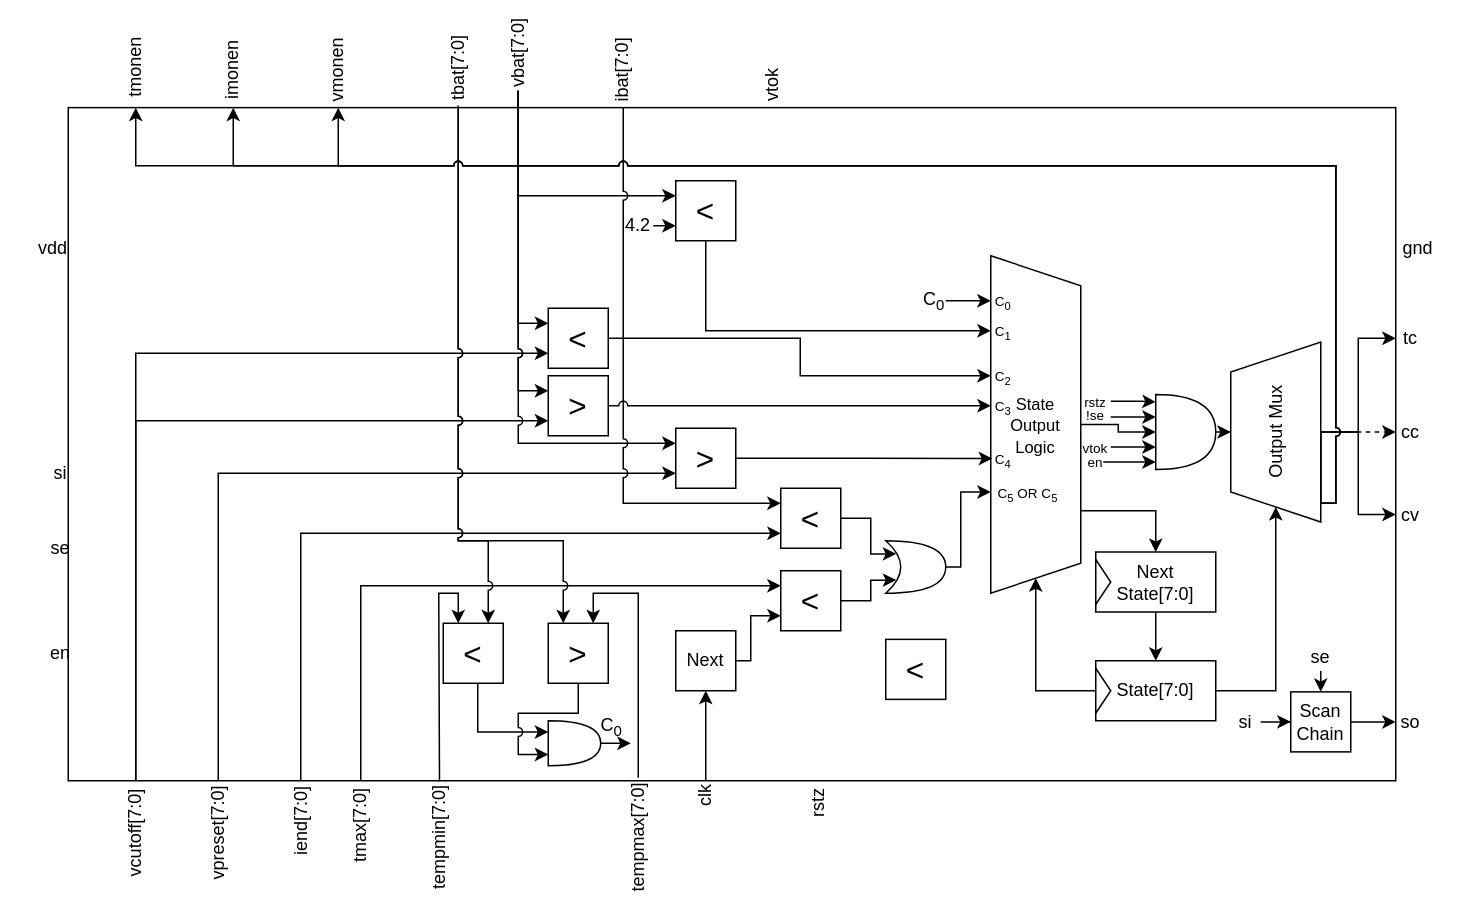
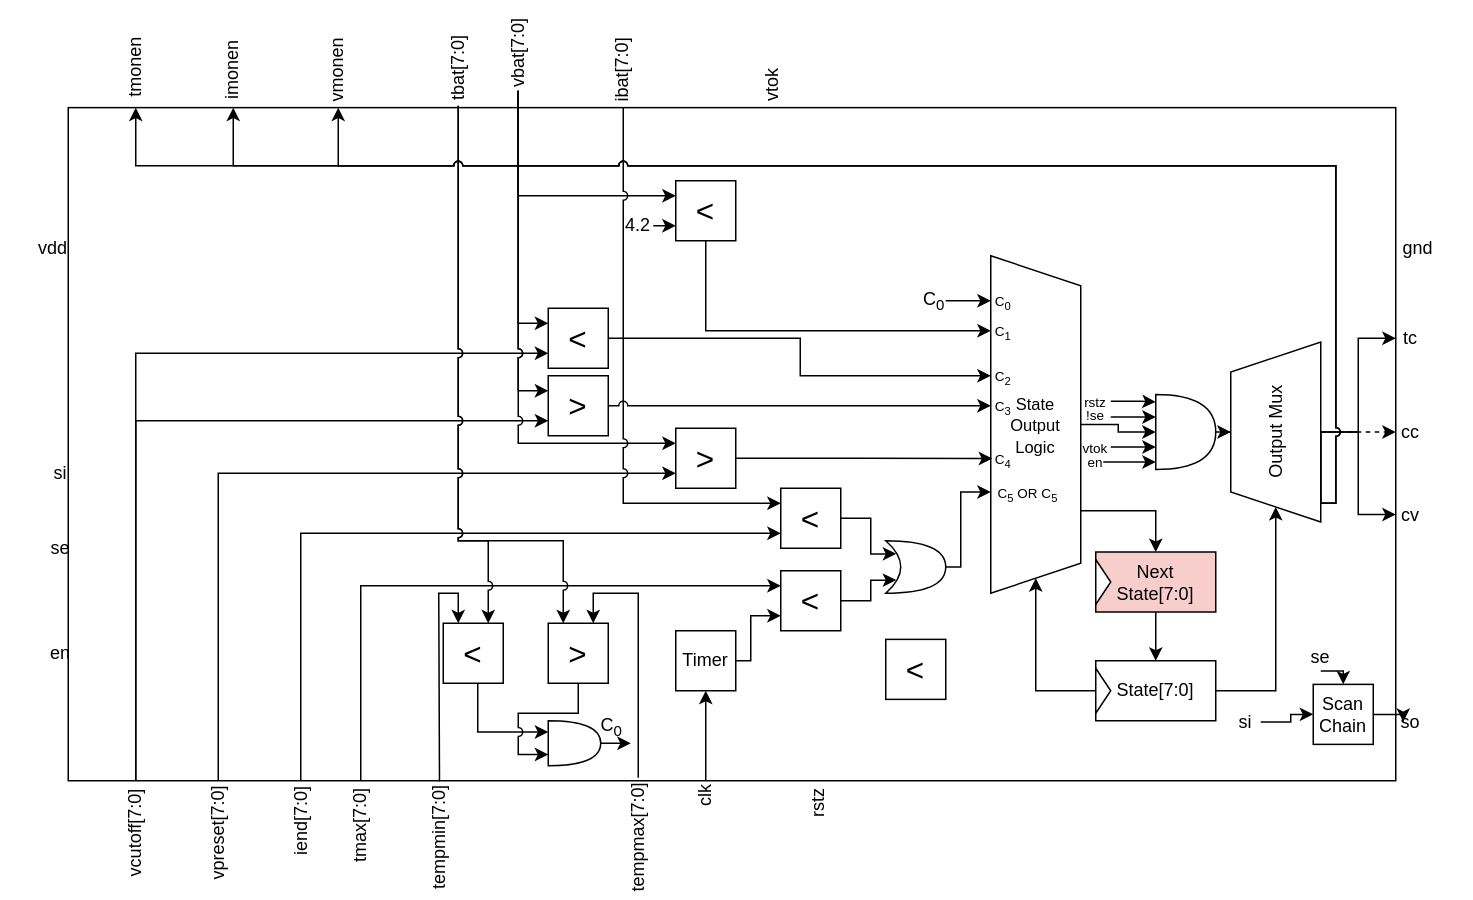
(1156, 582) -> (1156, 582)
(706, 661) -> (706, 661)
(1321, 722) -> (1343, 714)
